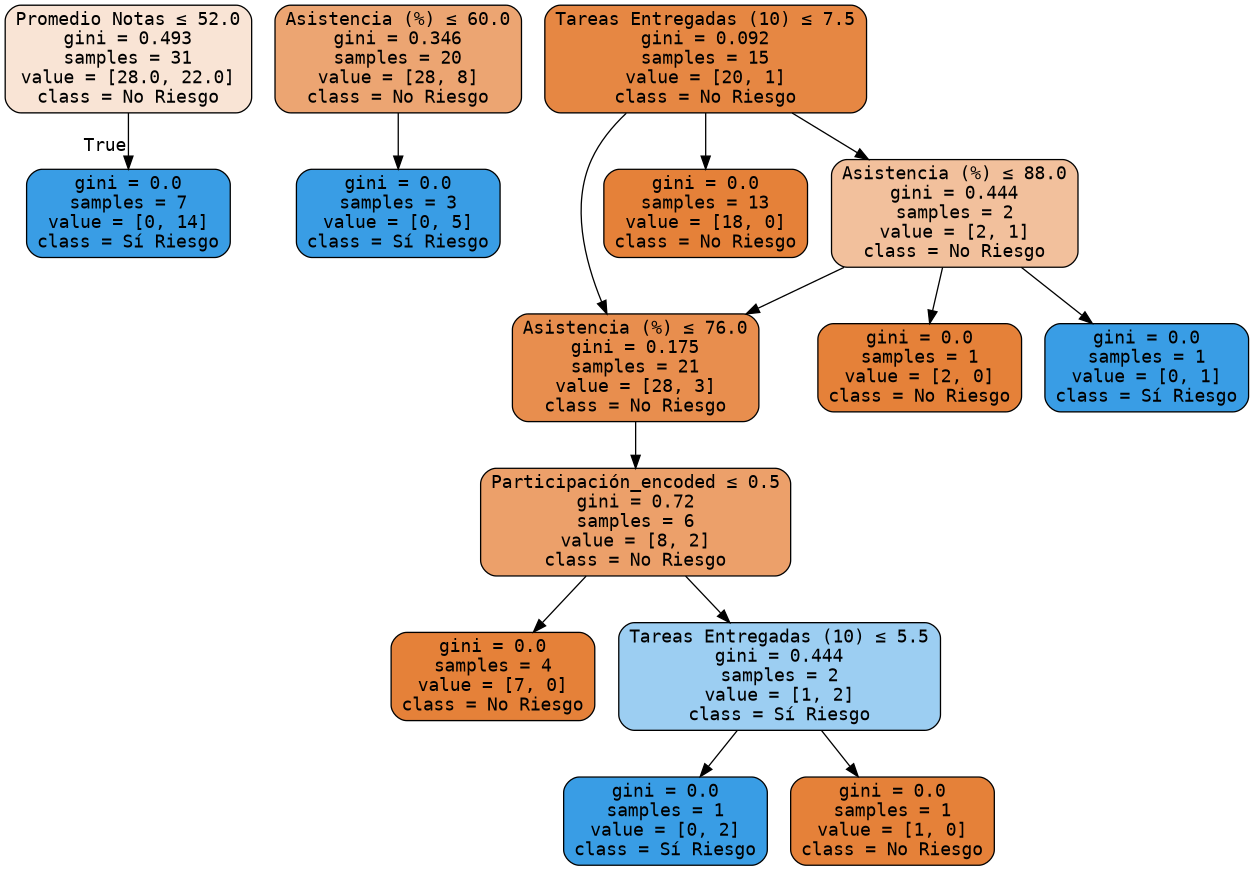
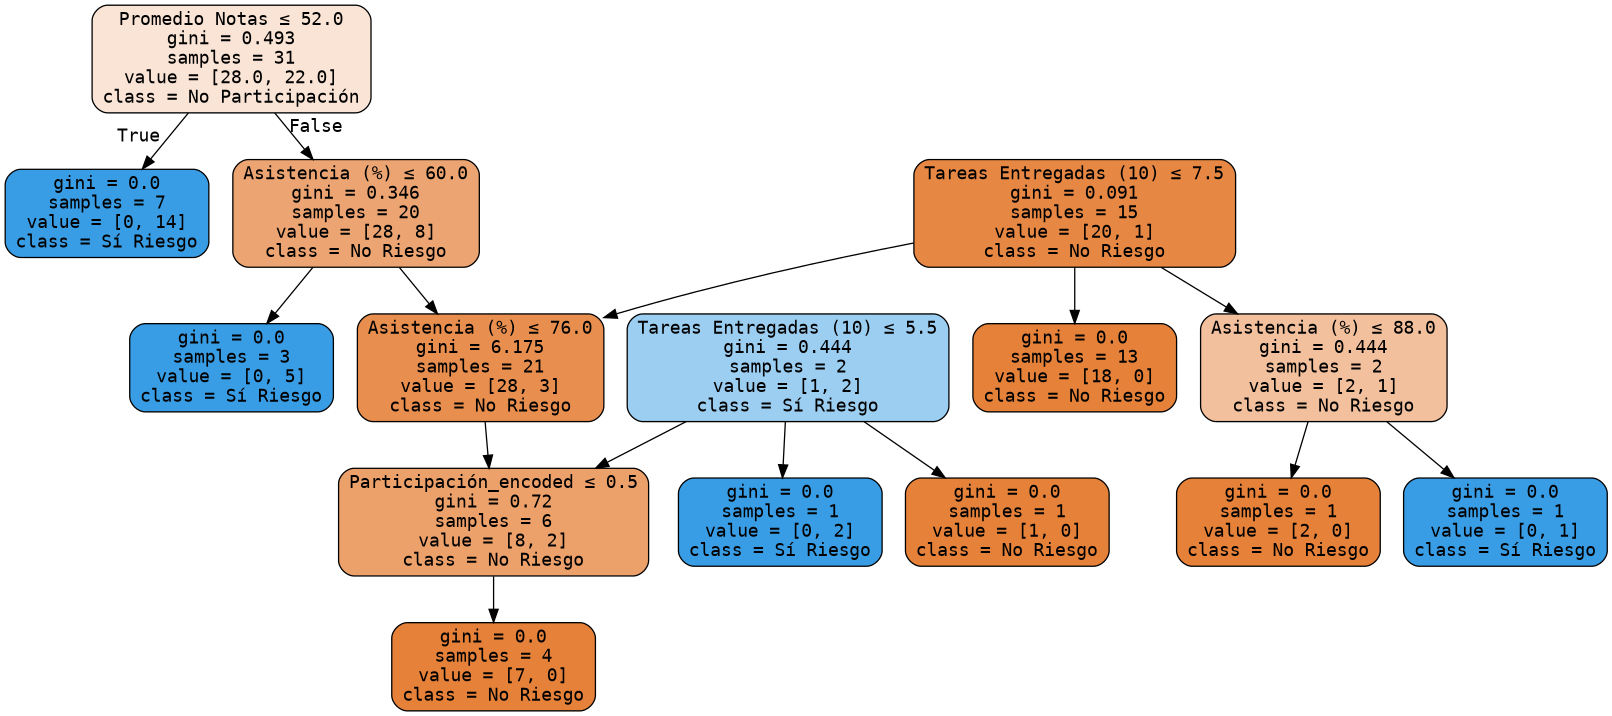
(706, 39) -> (1075, 193)
(128, 97) -> (232, 97)
none -> (290, 131)
(801, 288) -> (414, 286)
(636, 348) -> (481, 348)
(703, 595) -> (647, 442)
